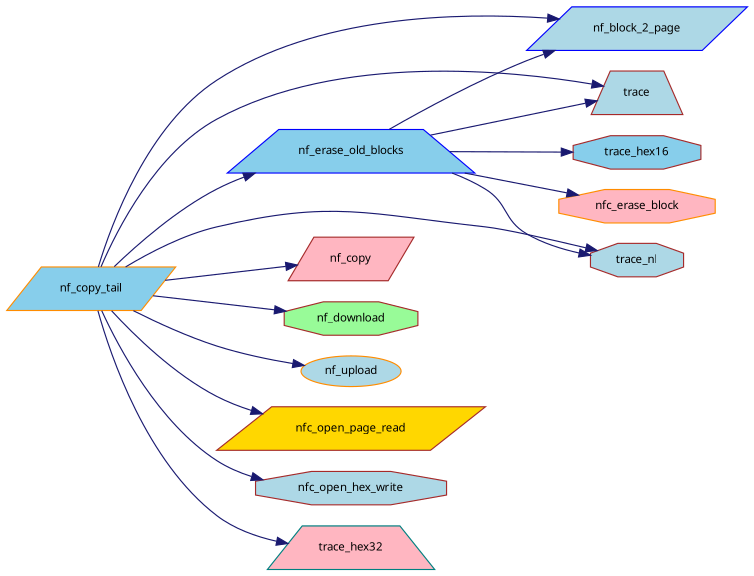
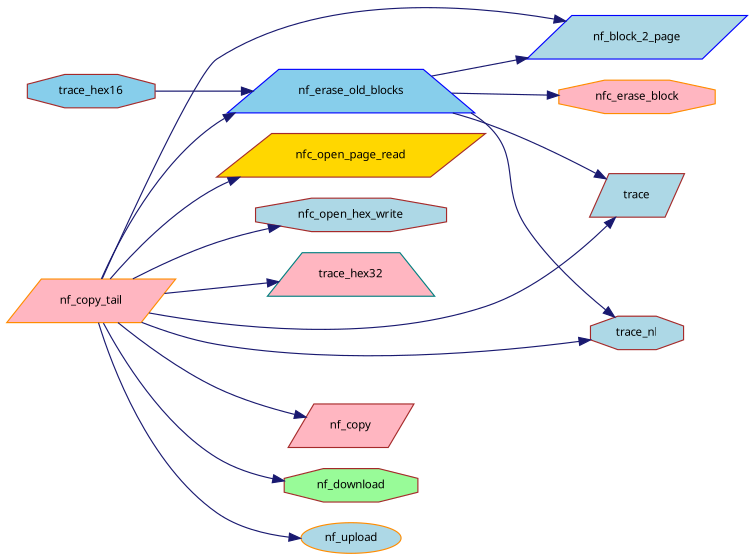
(637, 93) -> (637, 195)
(505, 152) -> (203, 91)
(91, 289) -> (91, 301)
